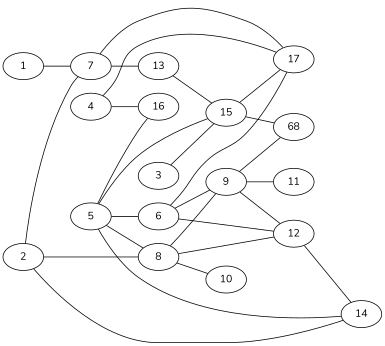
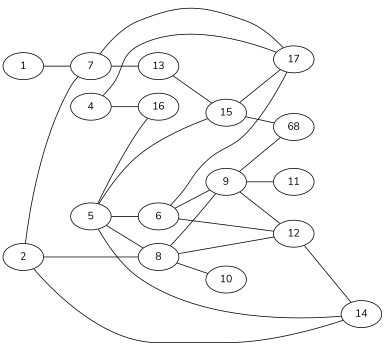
(159, 176) -> none
